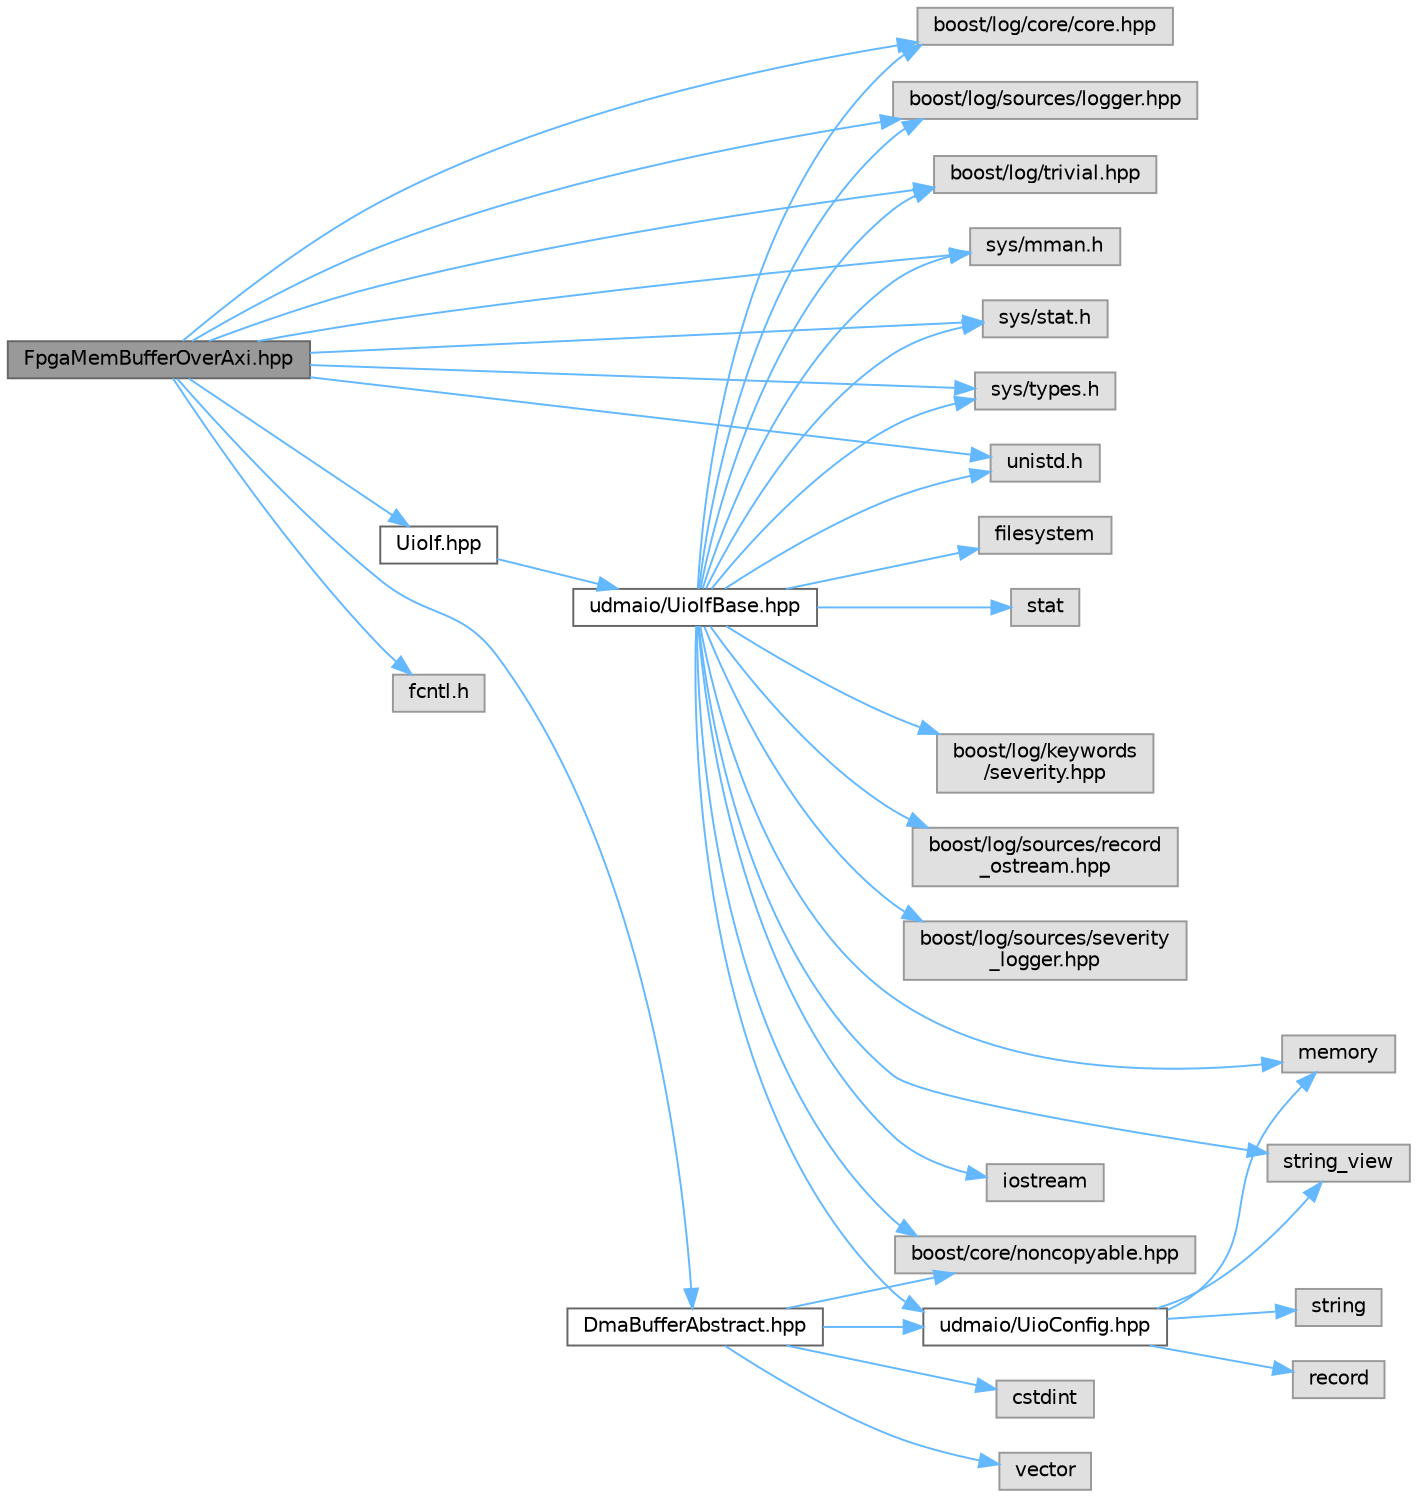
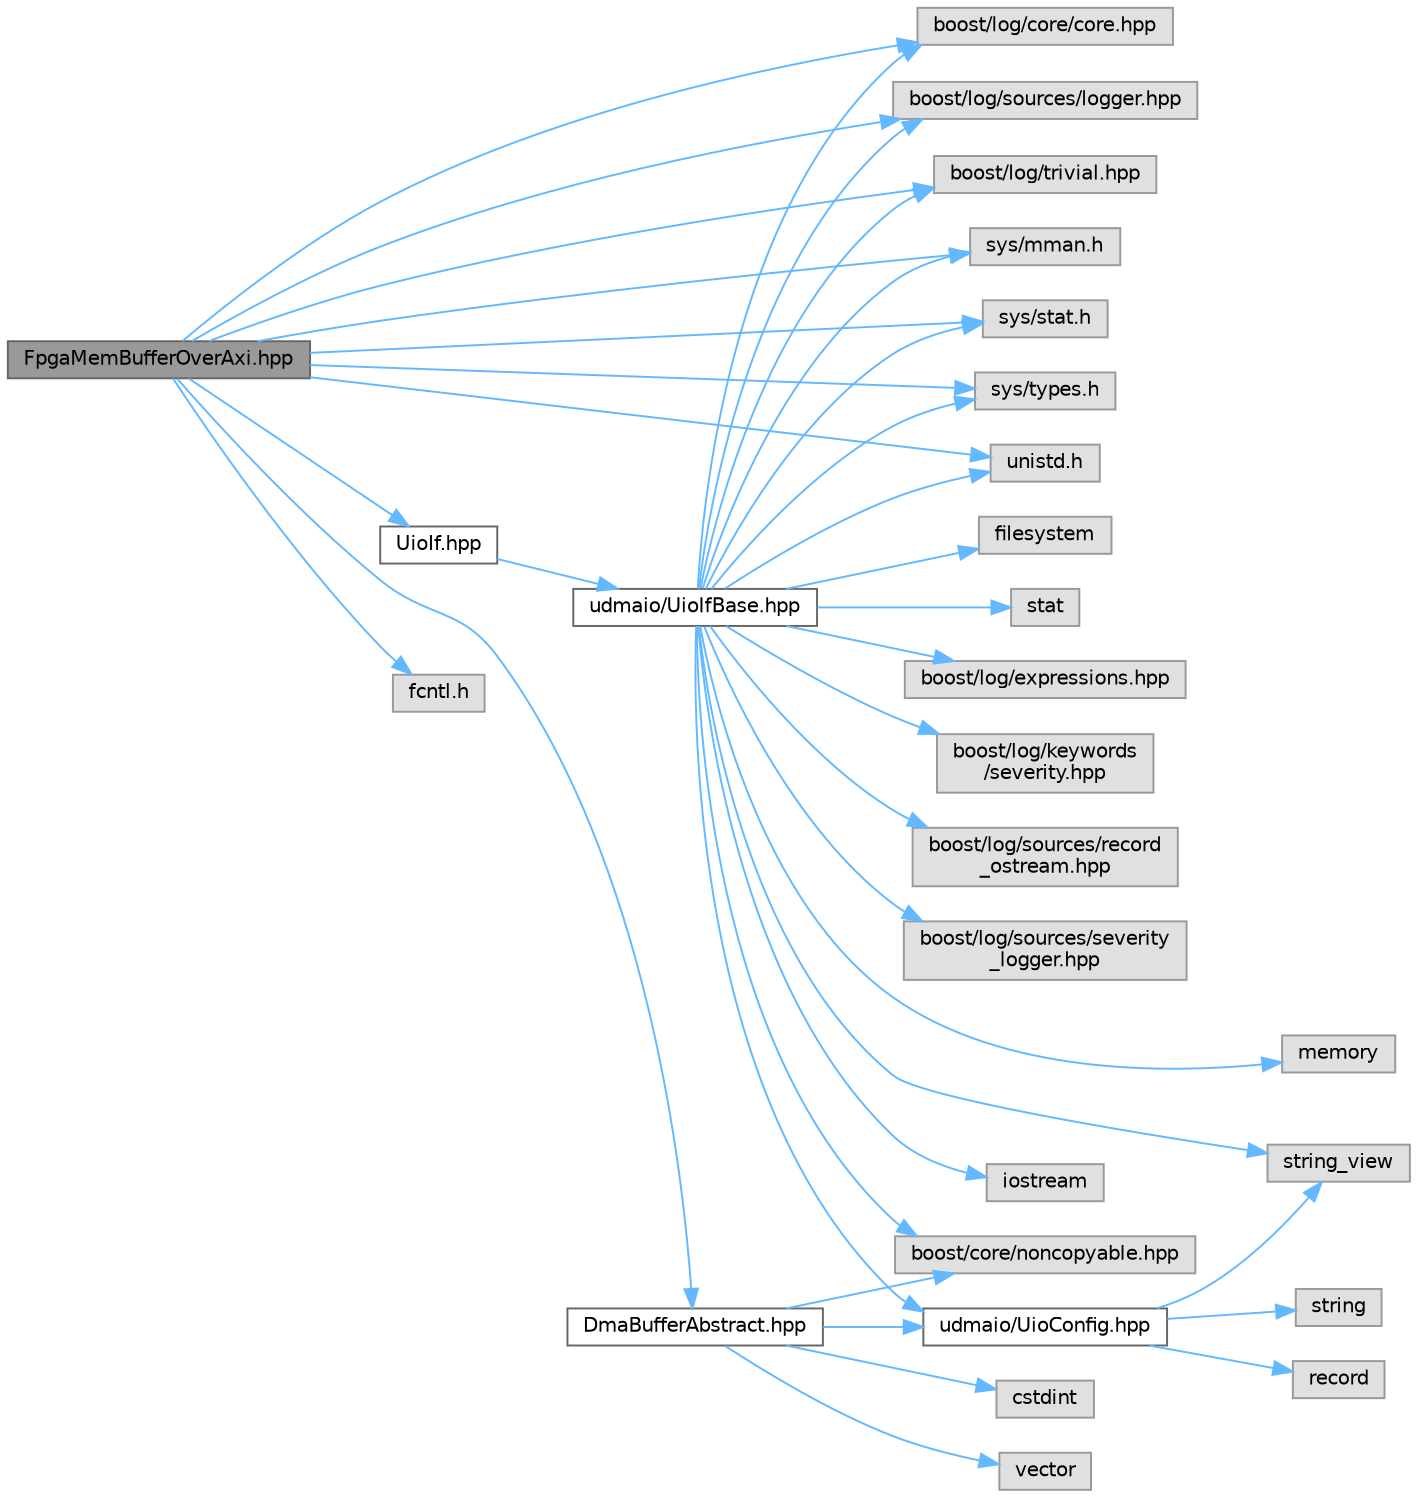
none -> (1045, 680)
(1241, 1204) -> none
